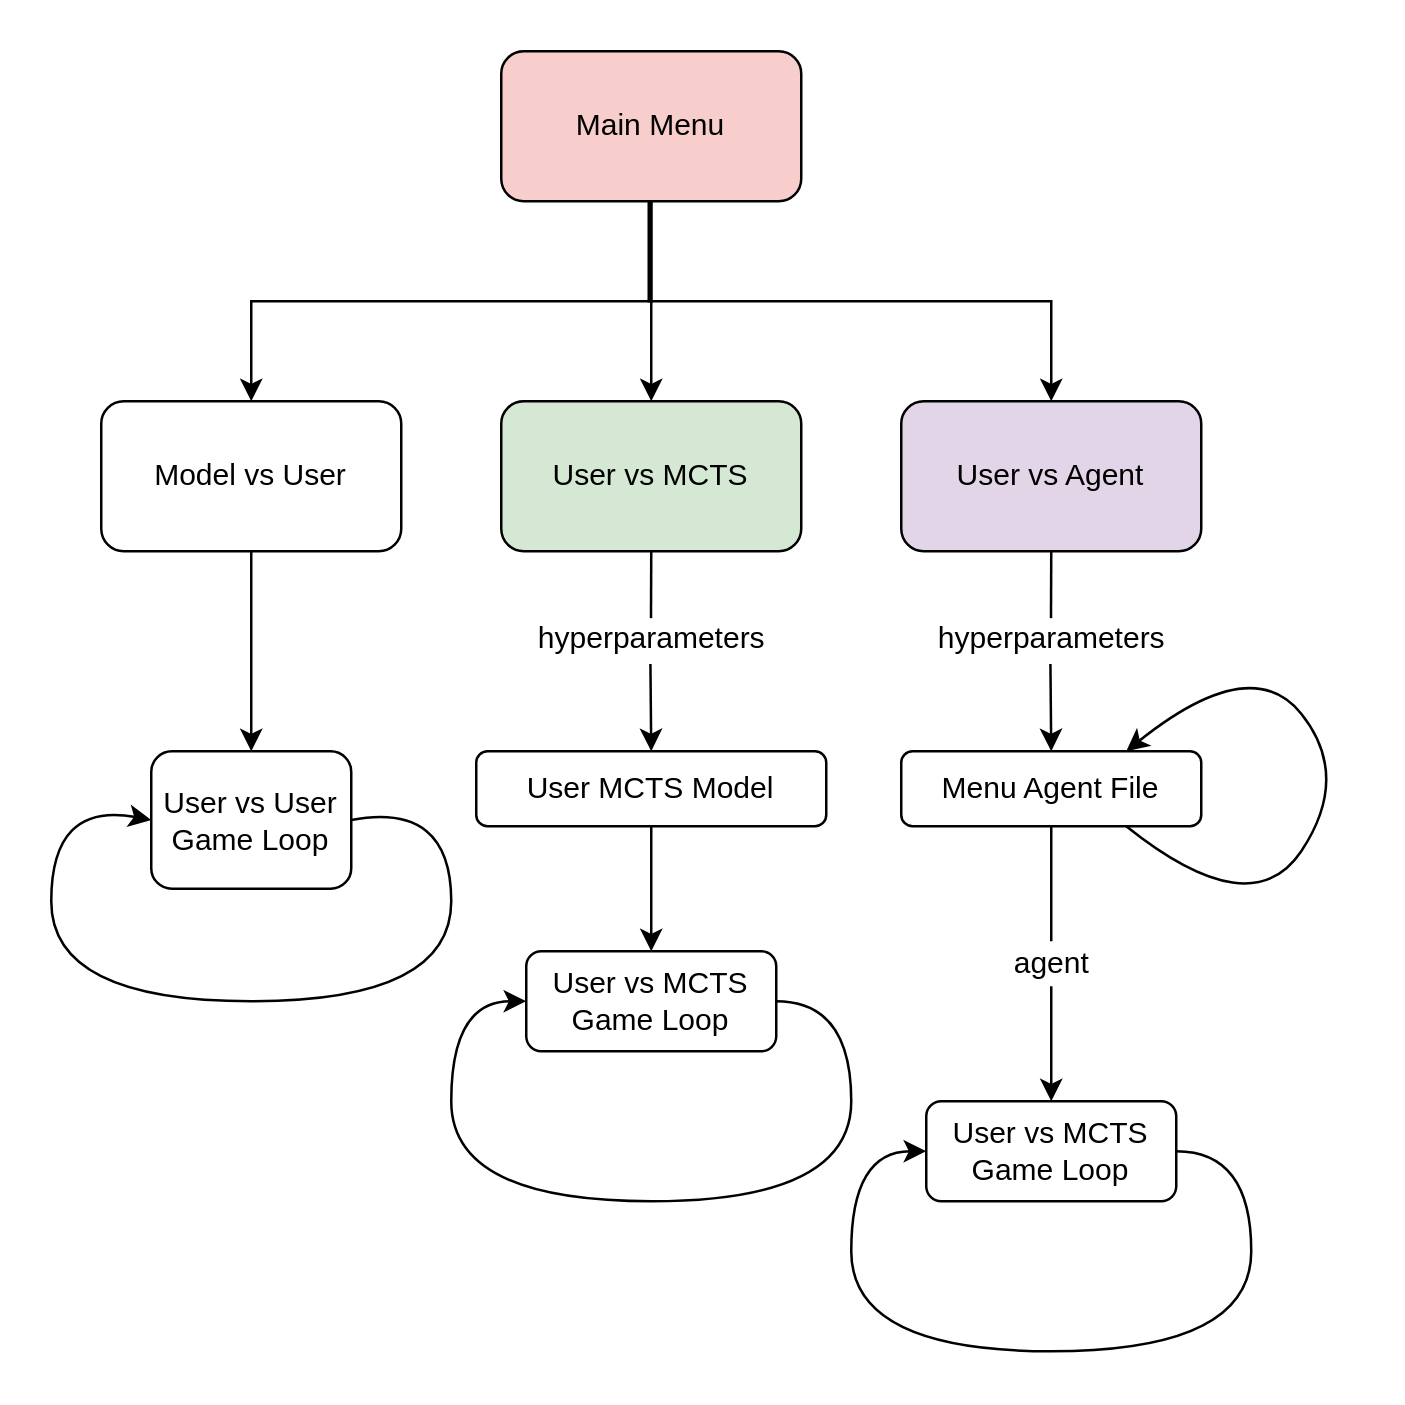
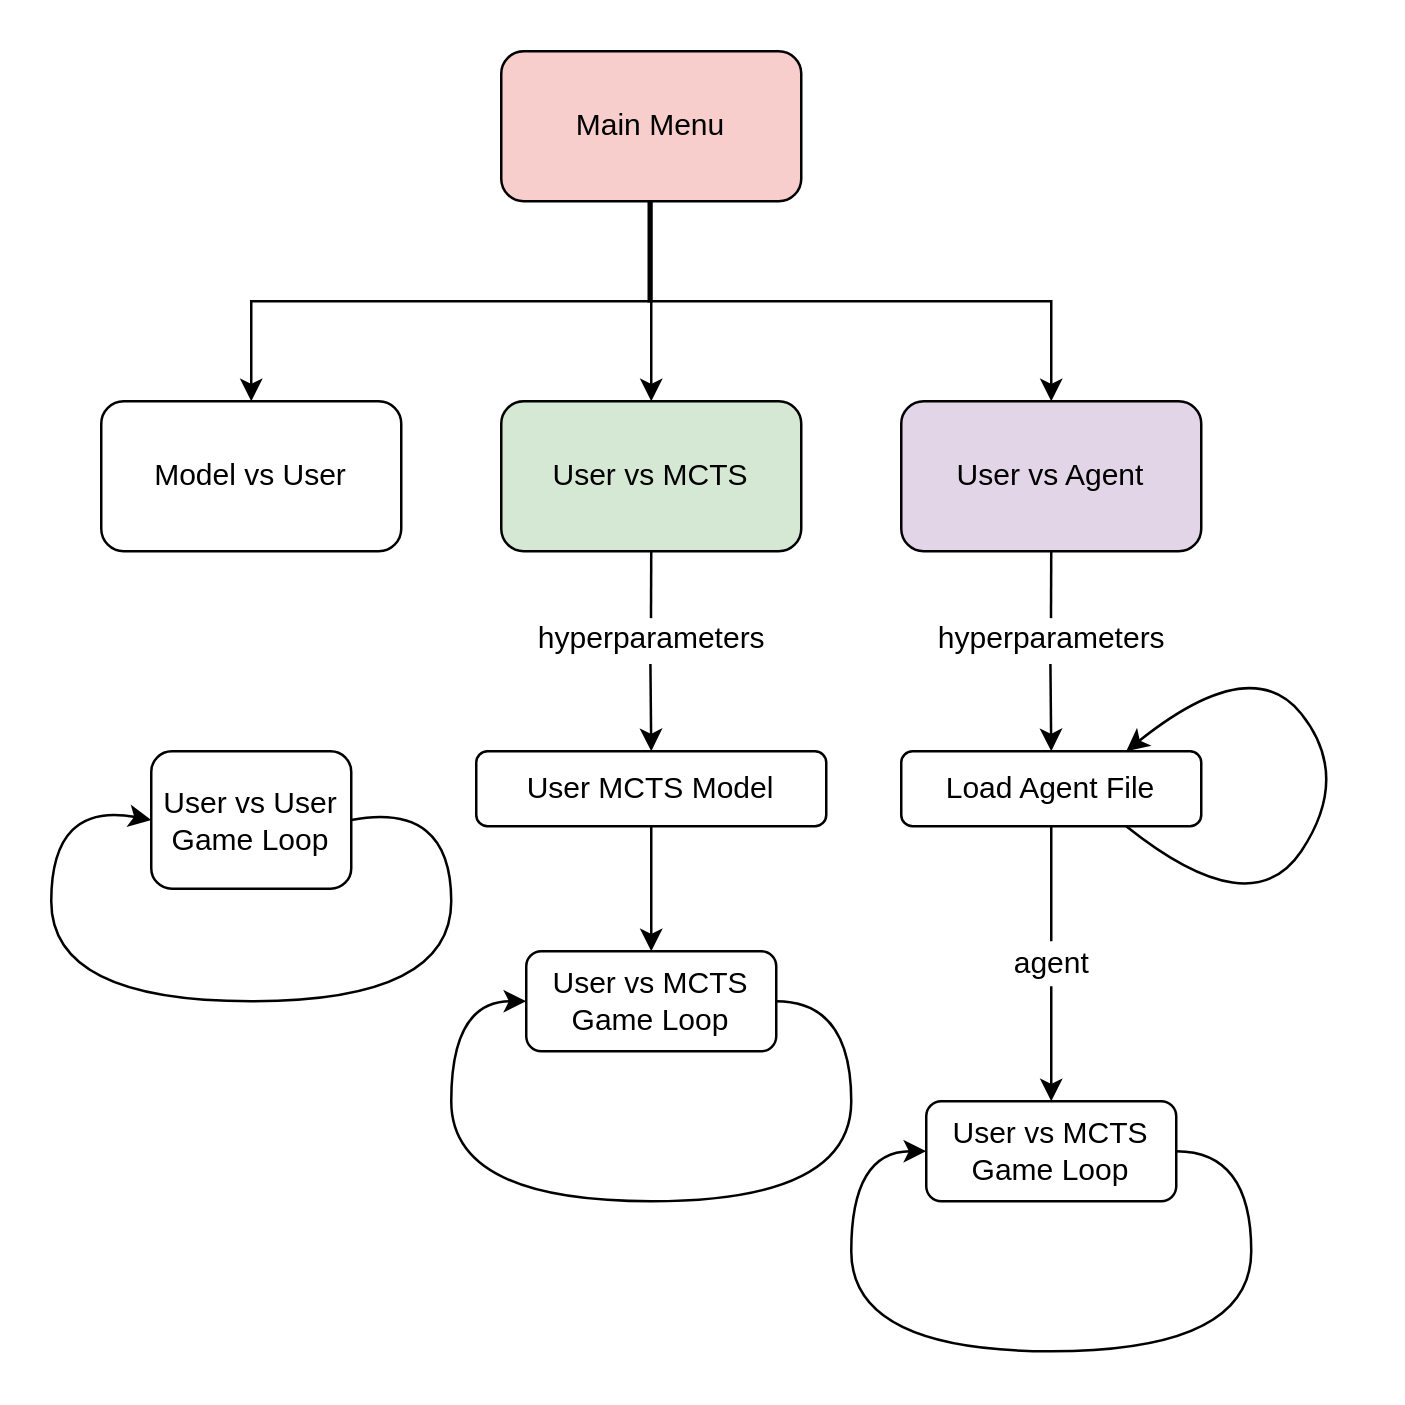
(251, 643) -> none
(1051, 789) -> (1051, 789)
